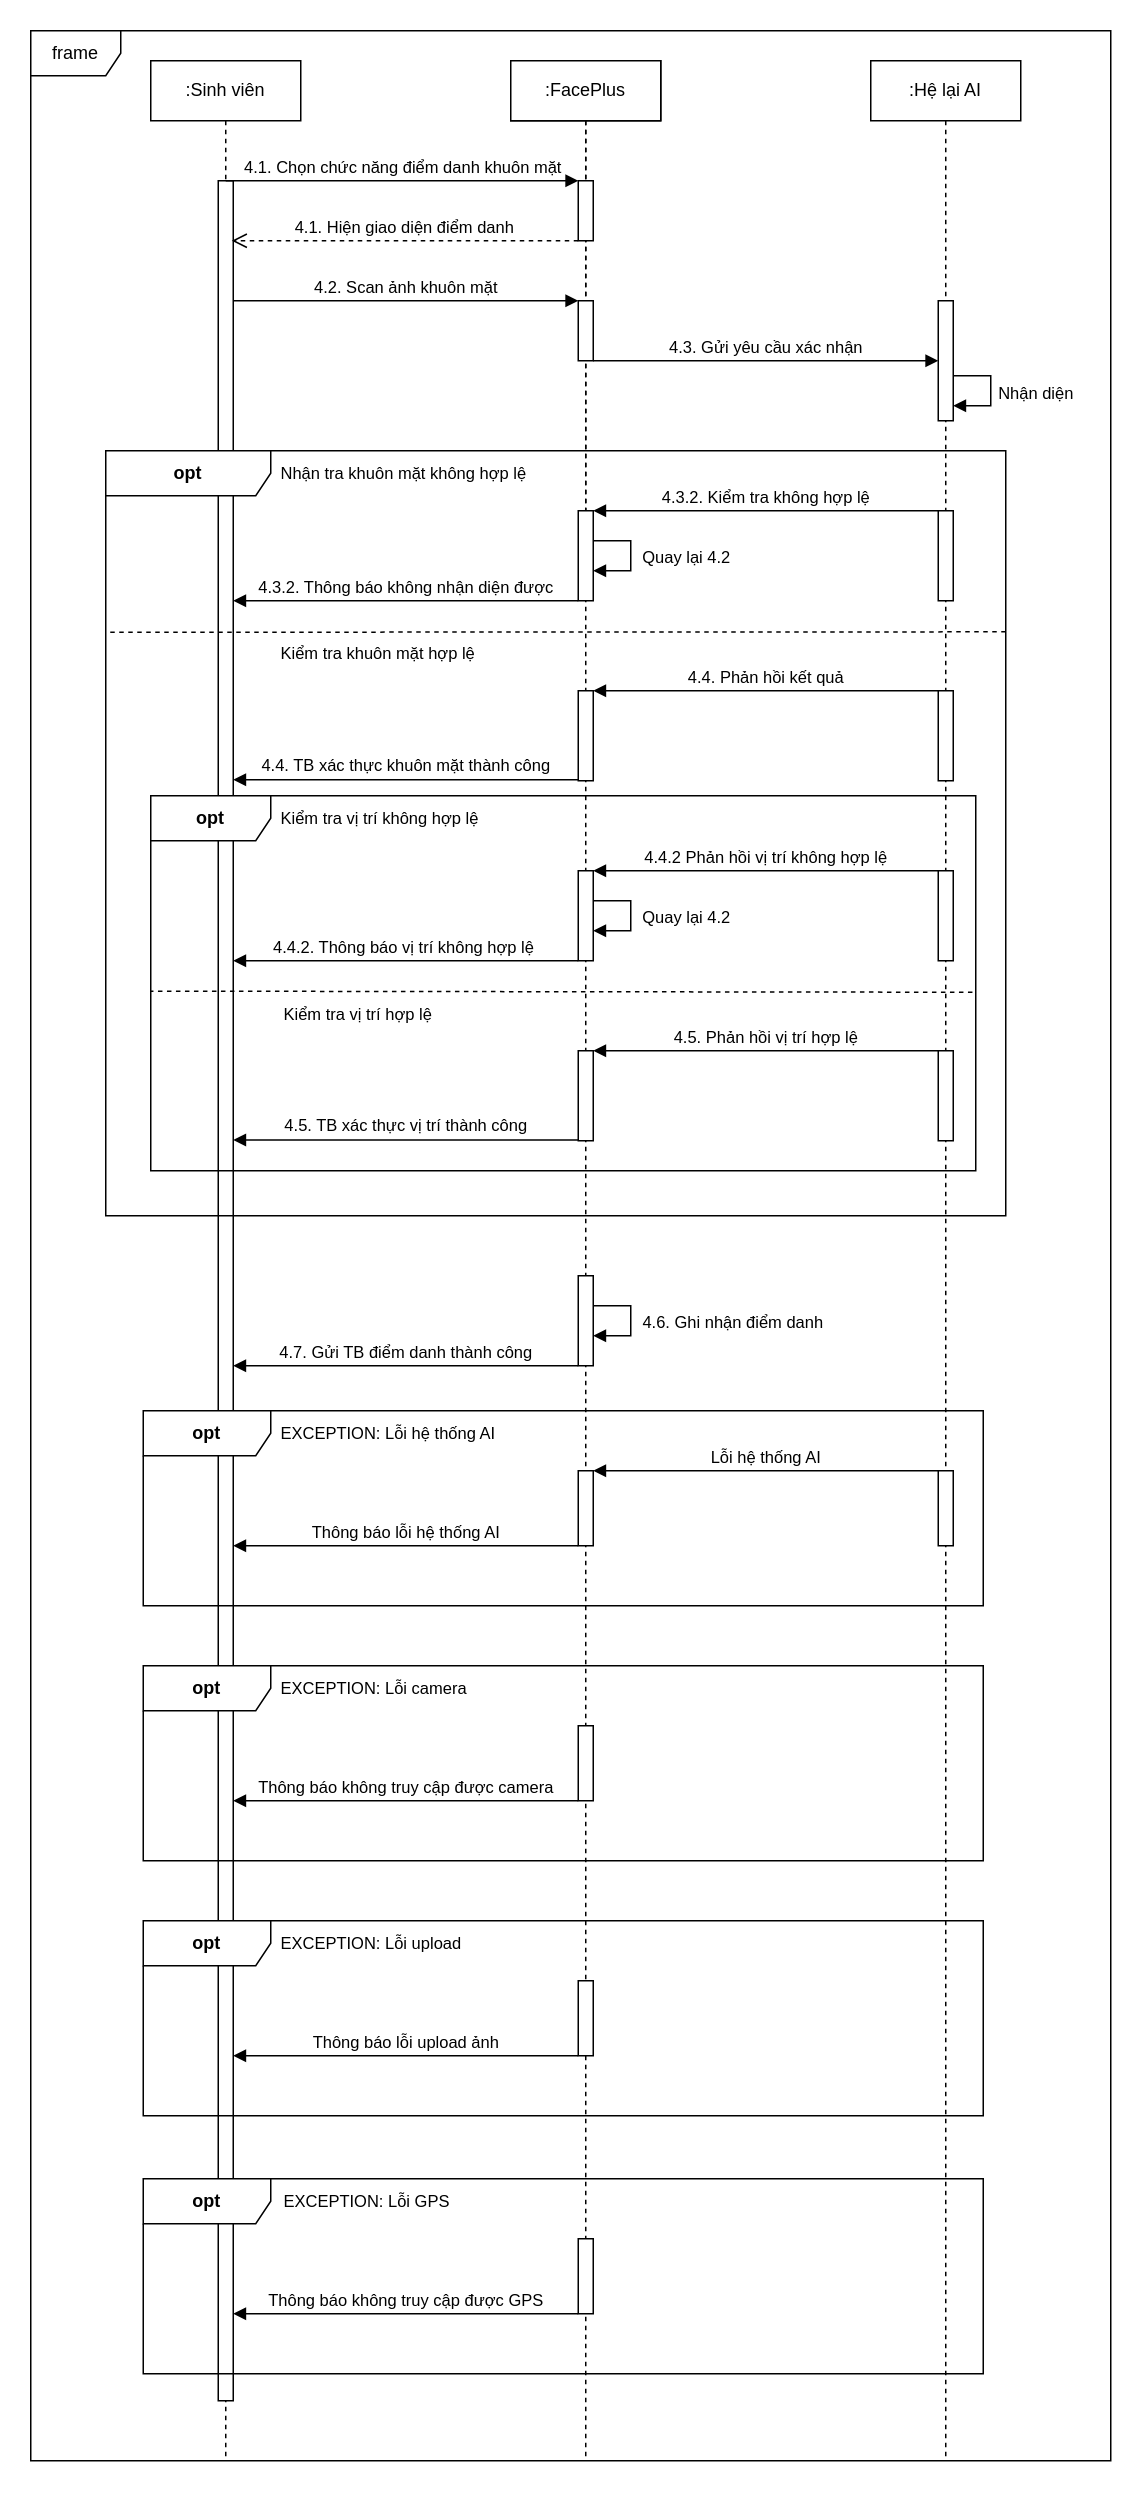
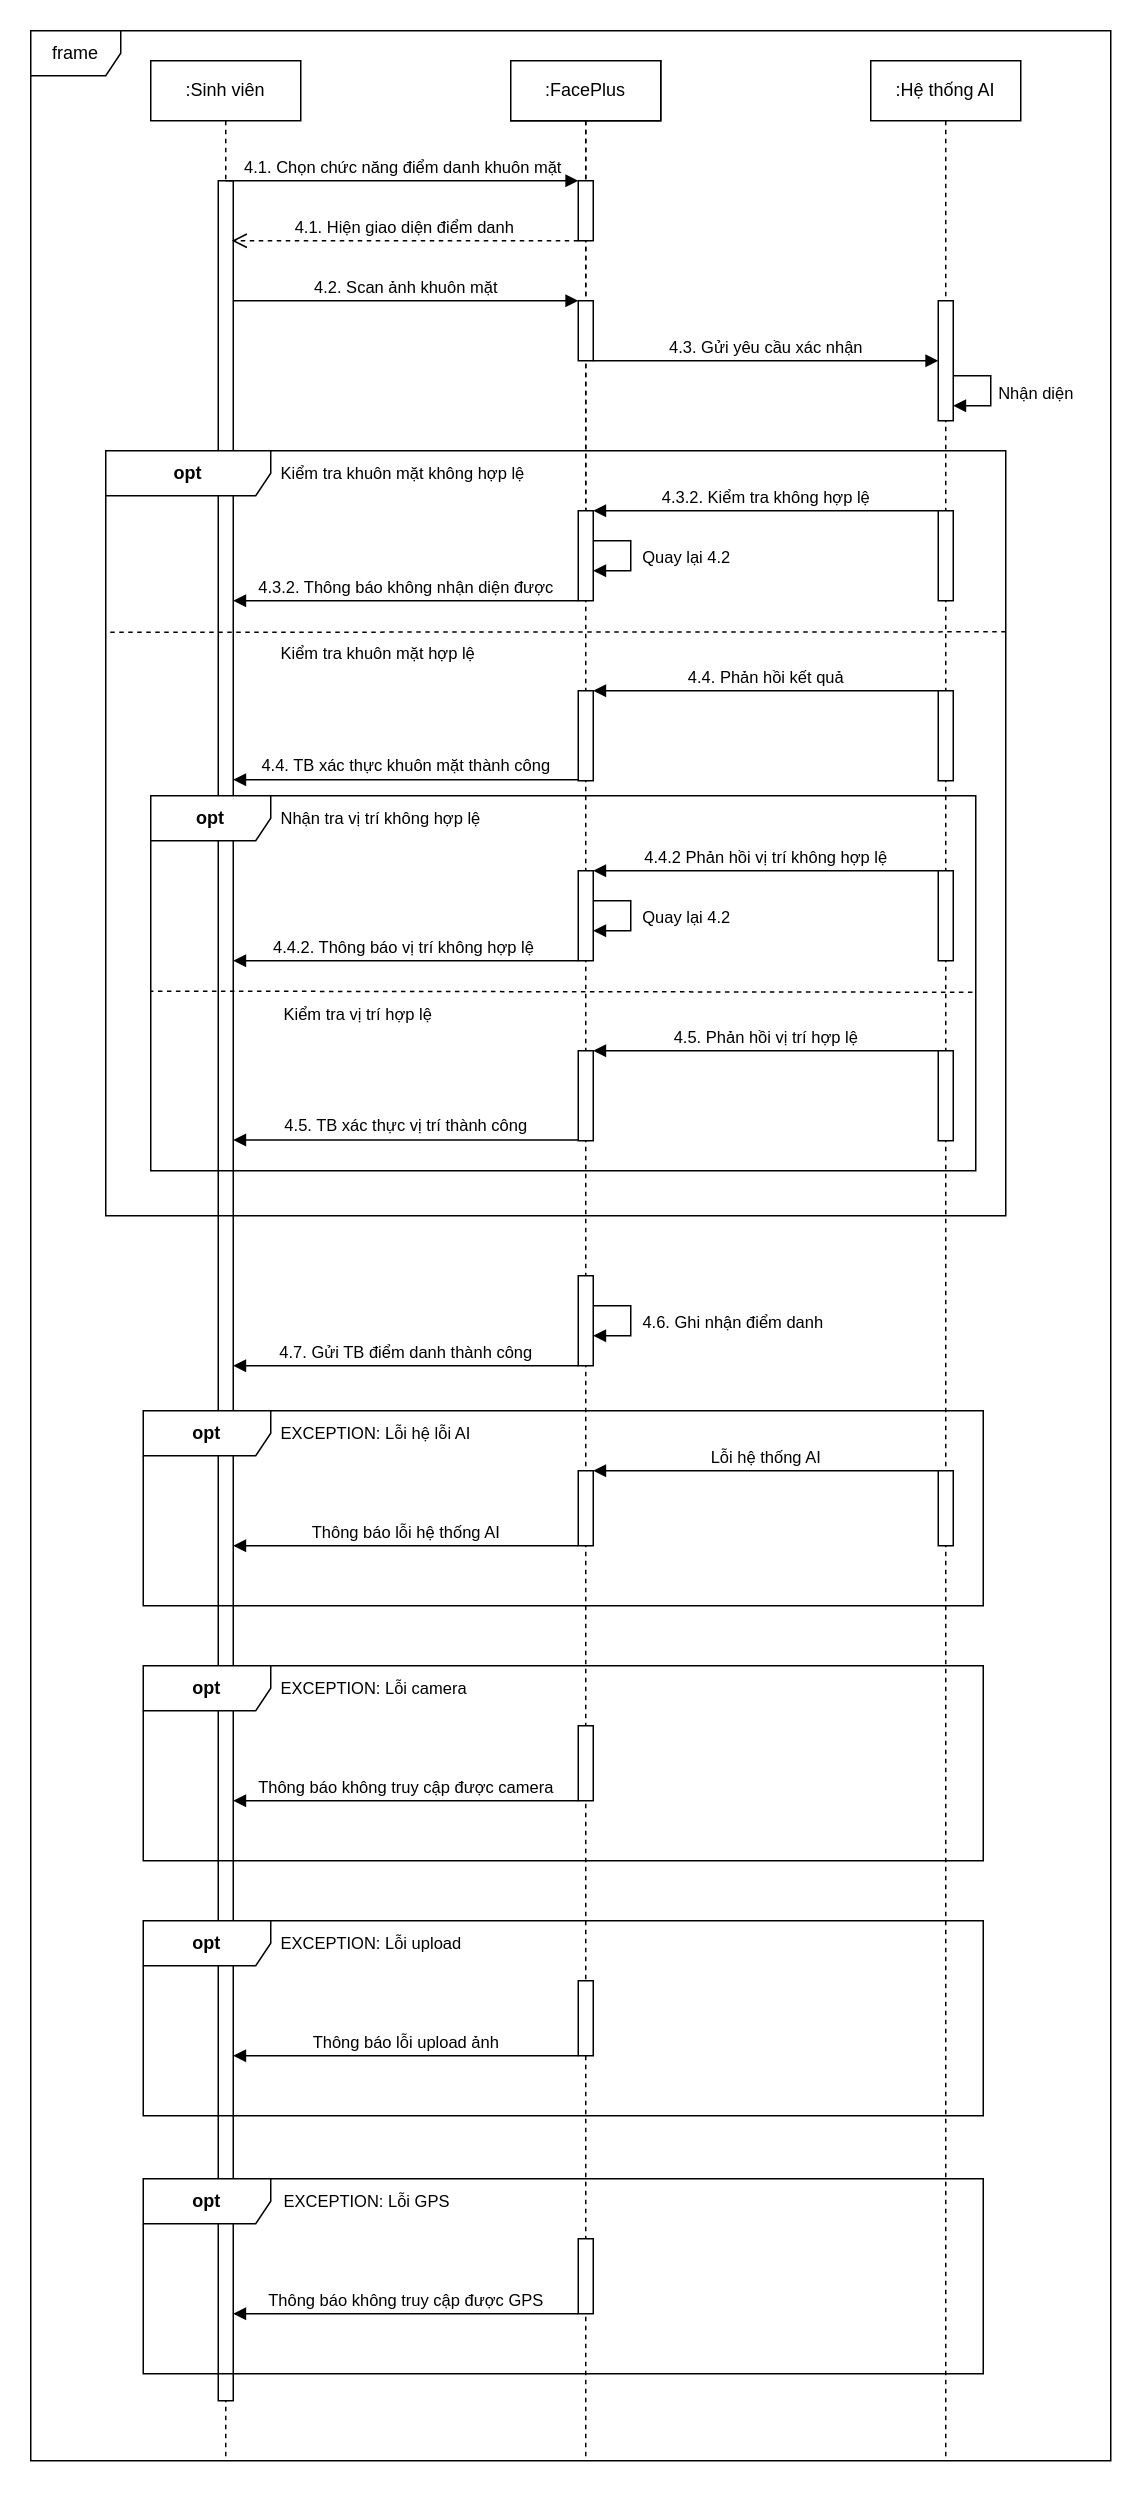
(946, 91) -> (946, 91)
(421, 473) -> (419, 473)
(404, 818) -> (406, 818)
(398, 1433) -> (383, 1433)
